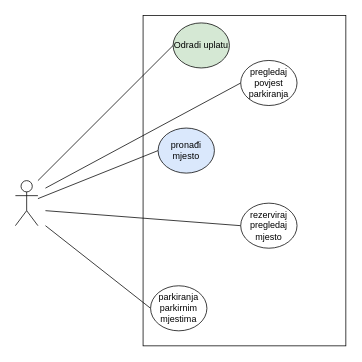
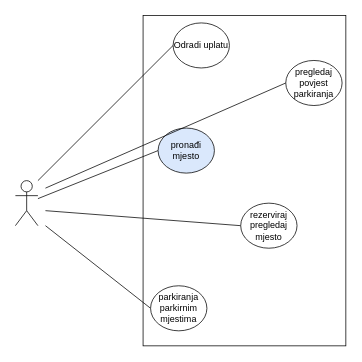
(201, 45) -> (201, 45)
(269, 83) -> (314, 83)
